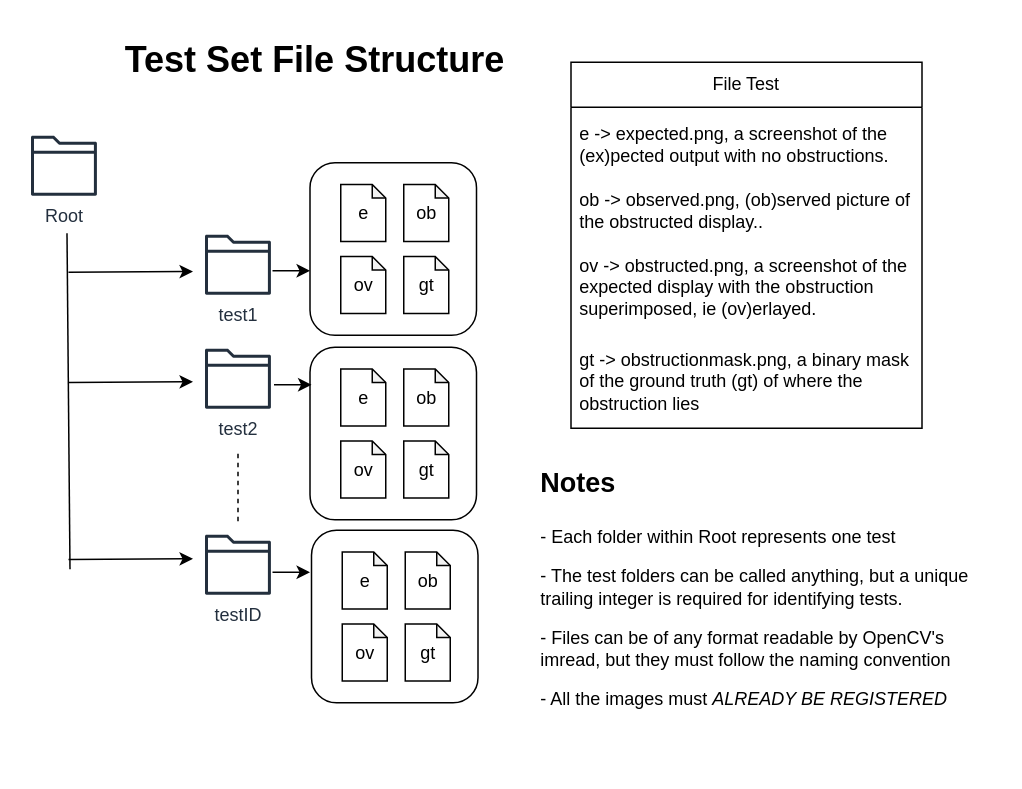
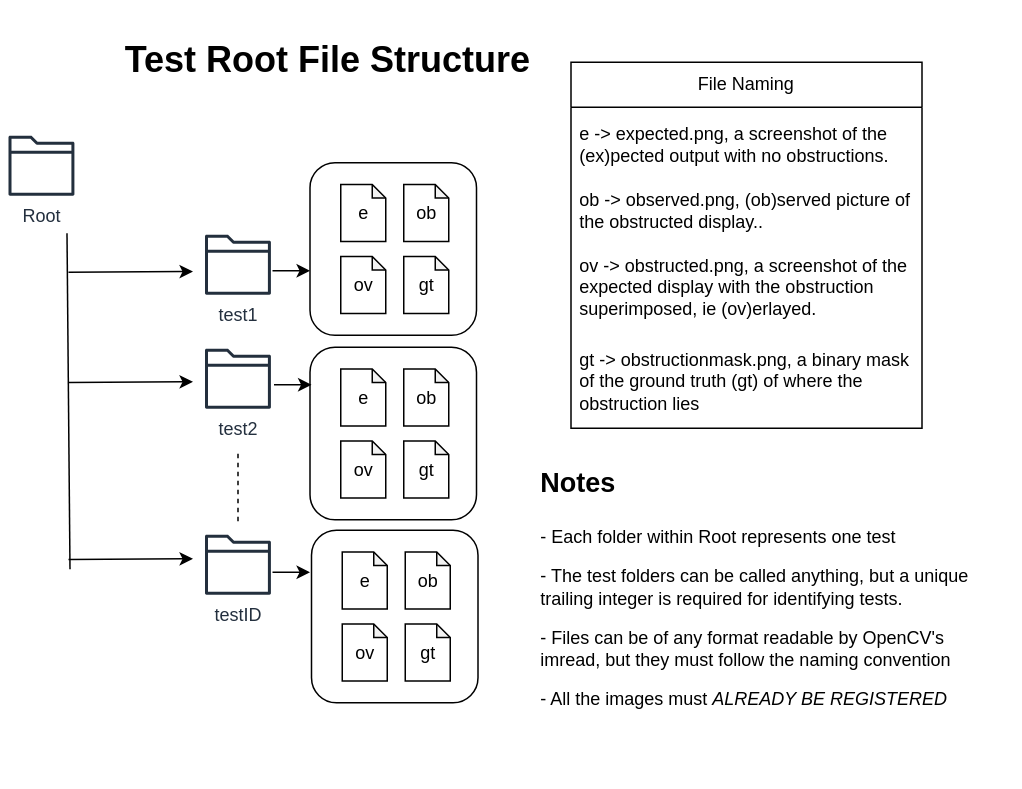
(229, 27) -> (235, 27)
(746, 85) -> (746, 85)
(64, 166) -> (41, 166)
